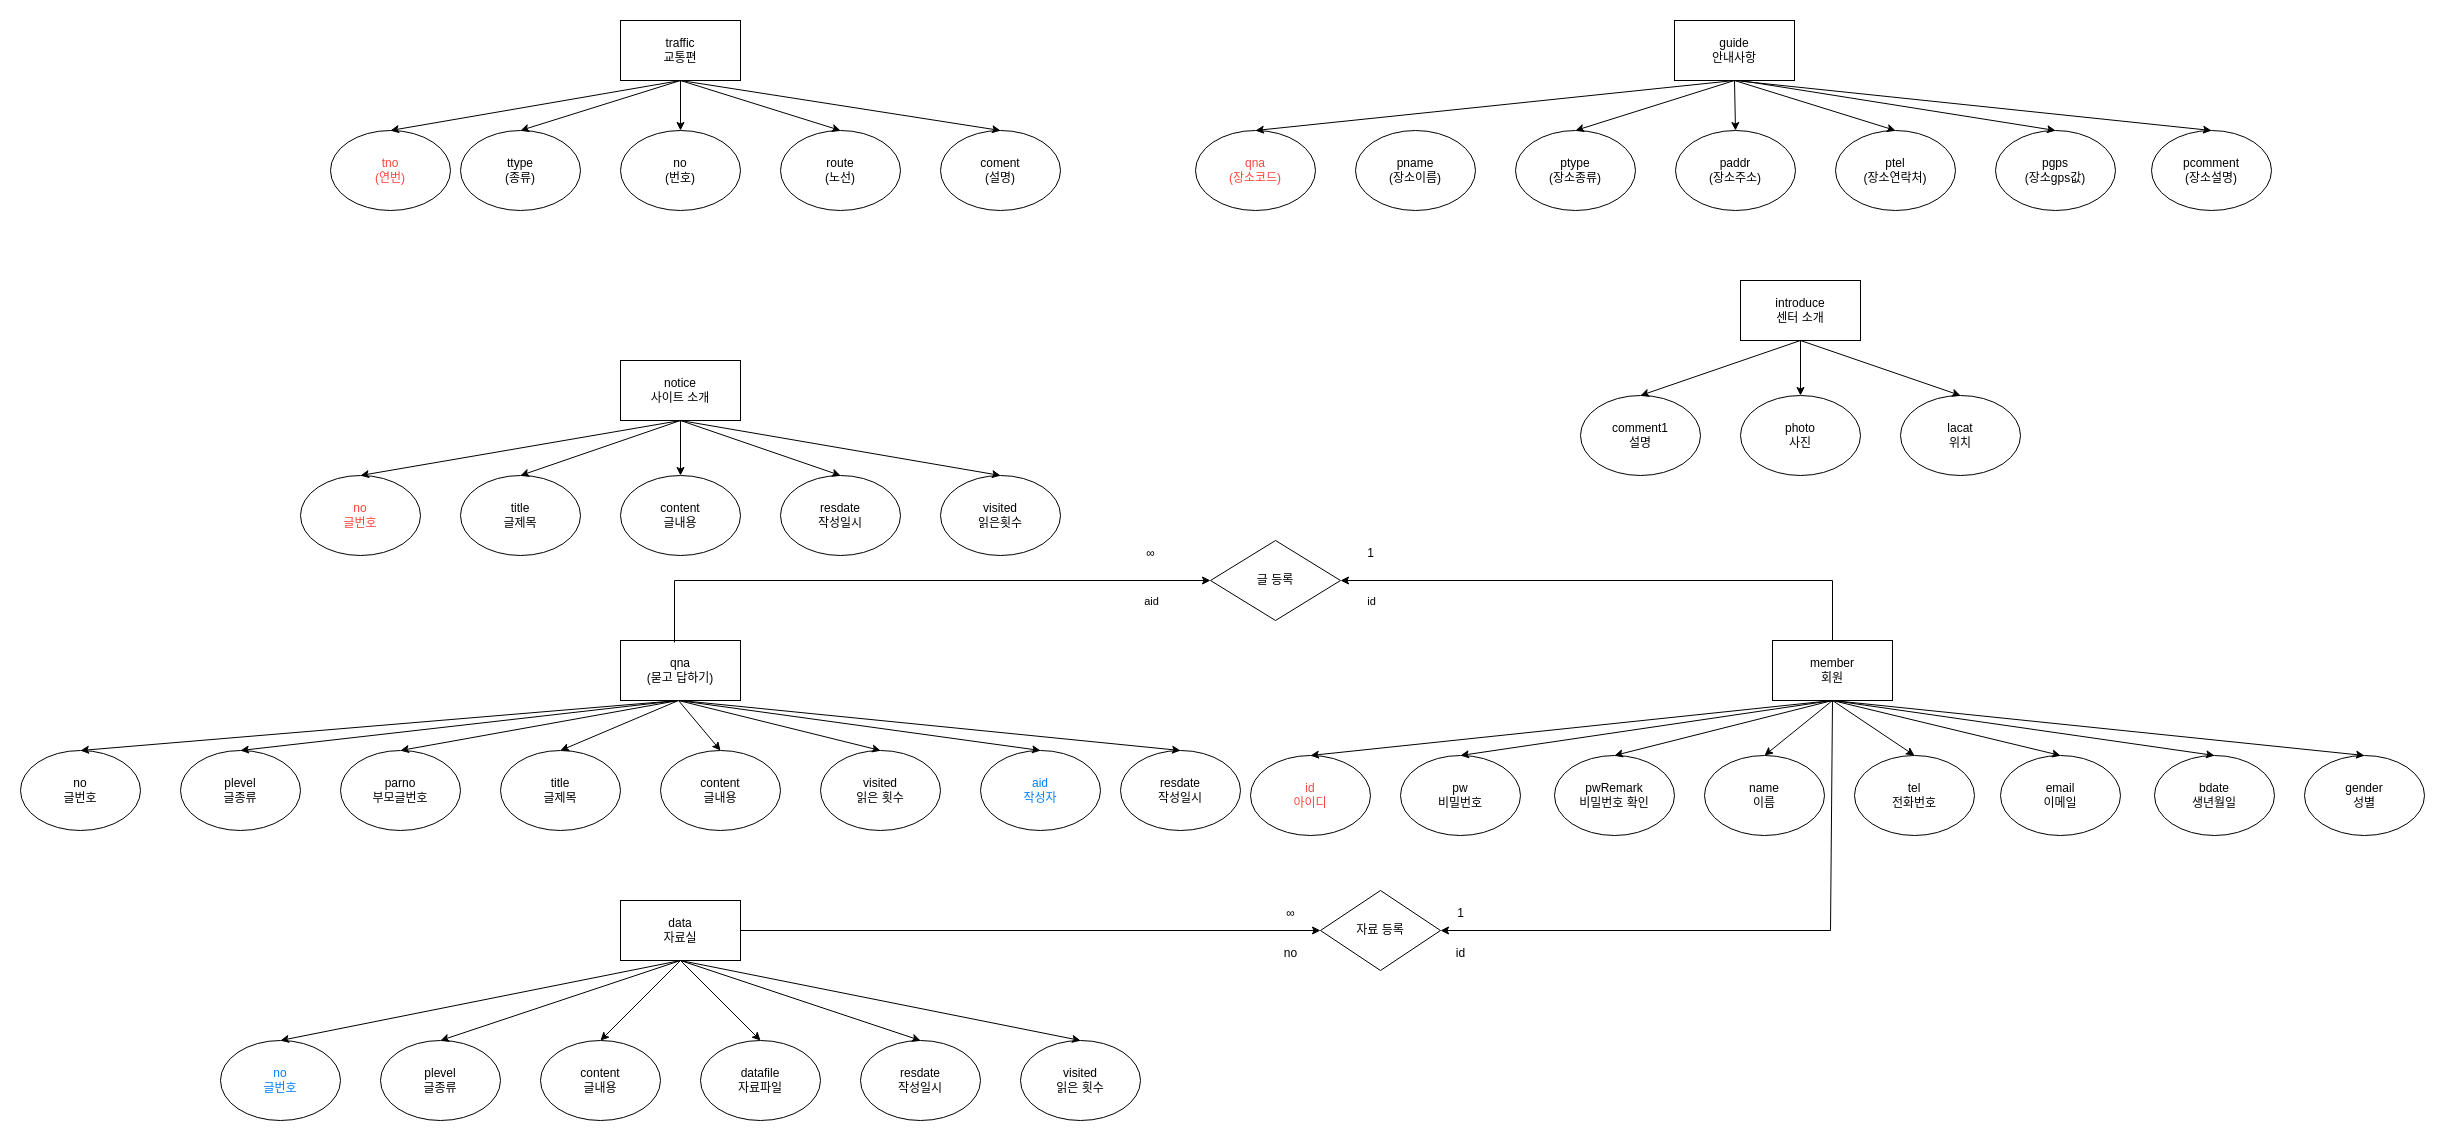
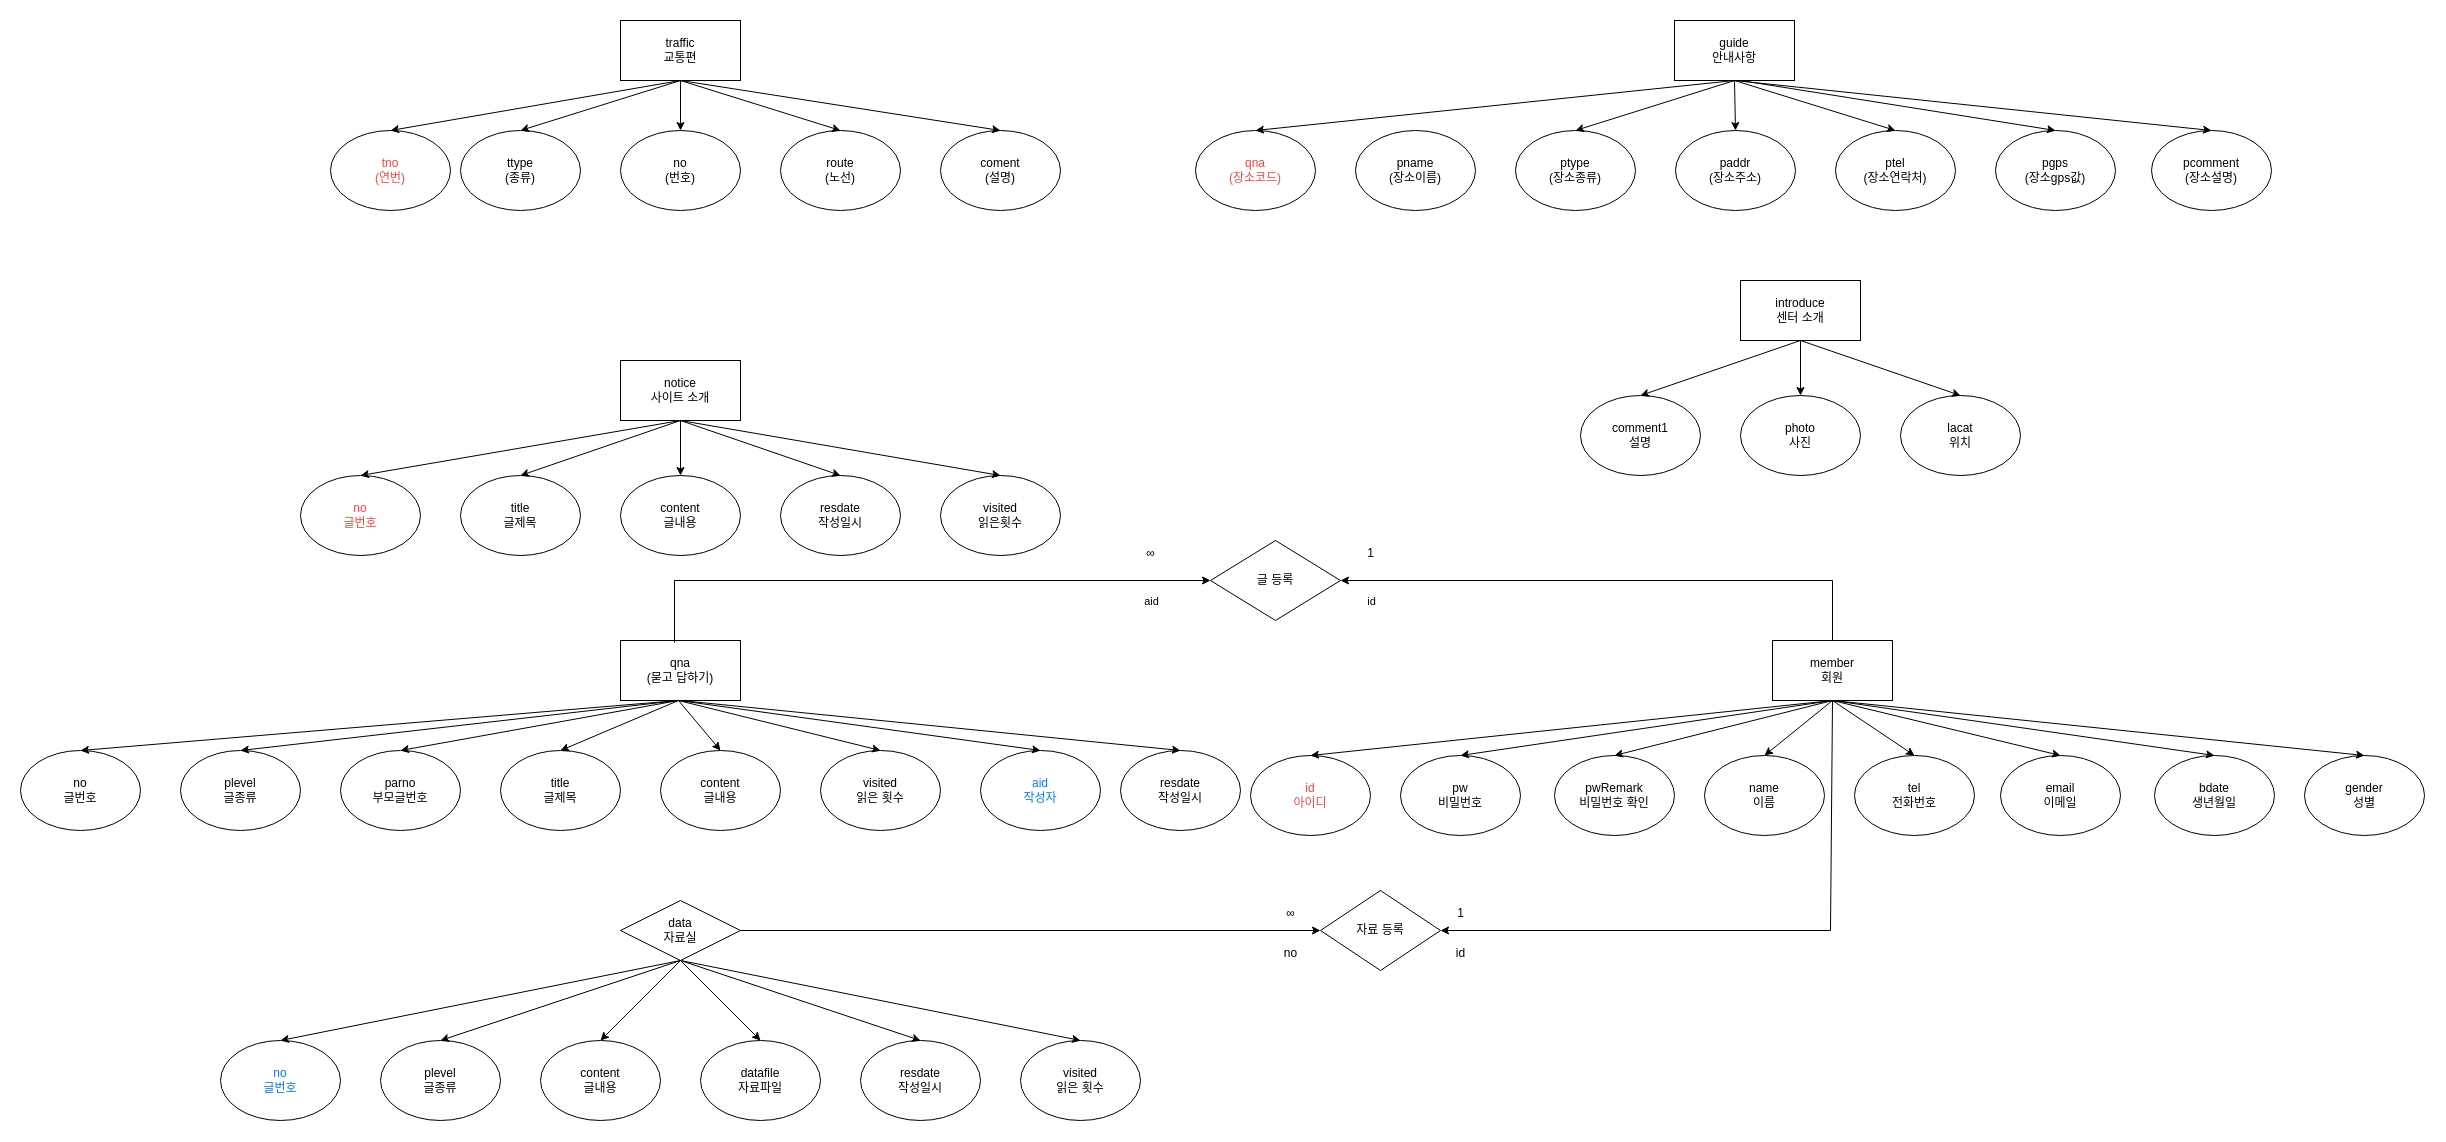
(681, 931) -> (681, 931)
